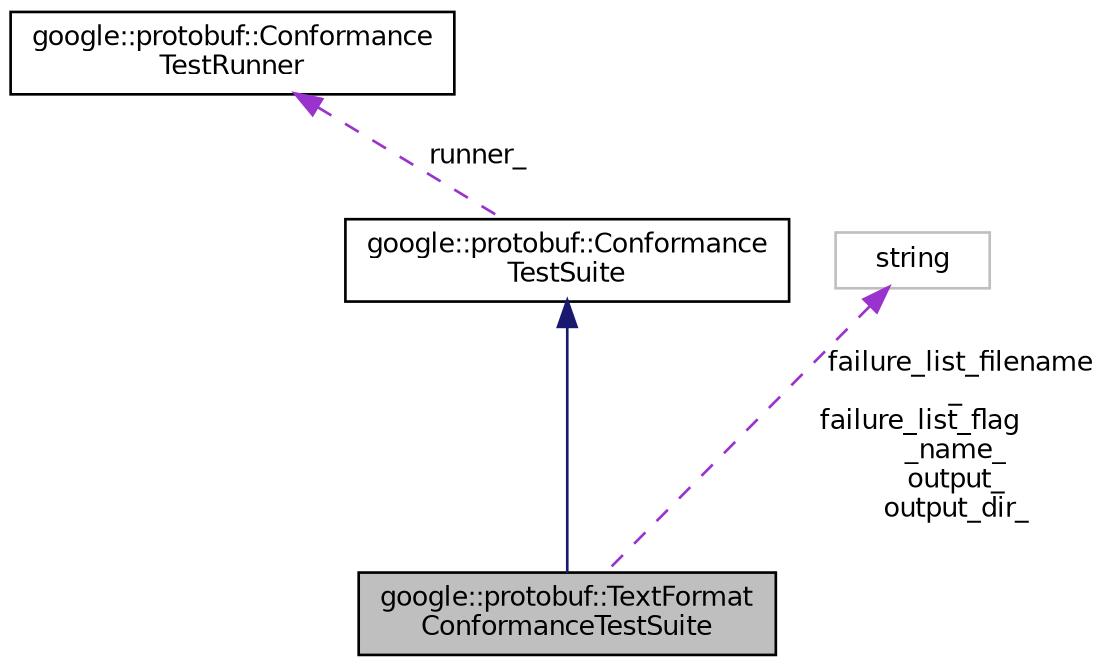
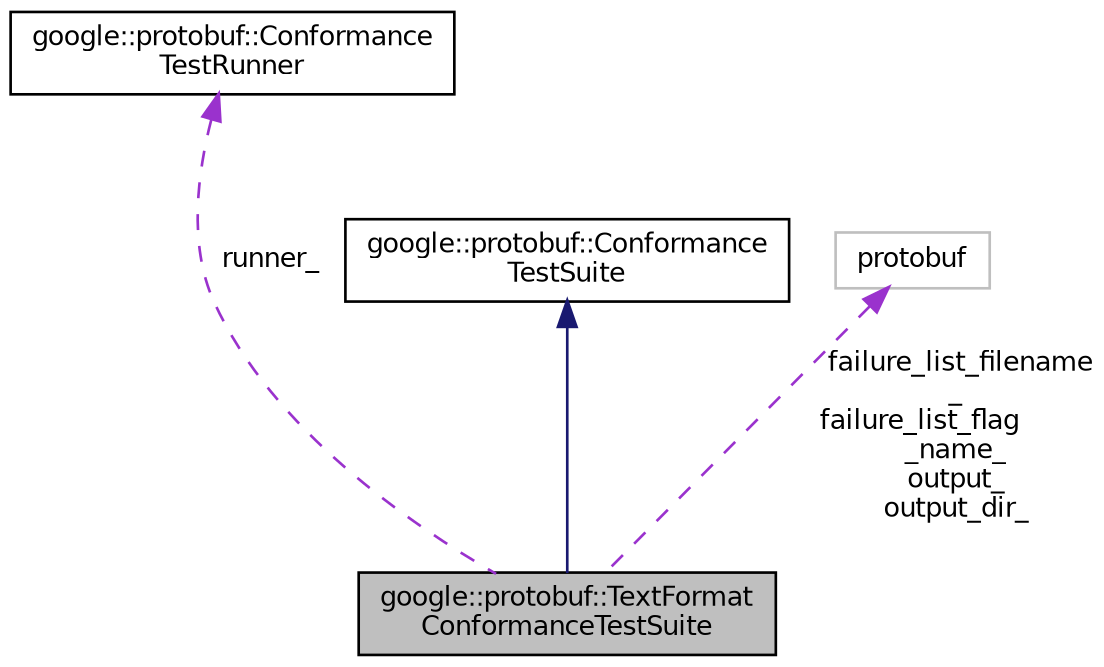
(412, 164) -> (271, 391)
(913, 260) -> (913, 260)
